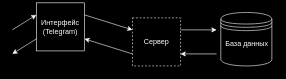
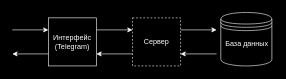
(60, 27) -> (72, 42)
